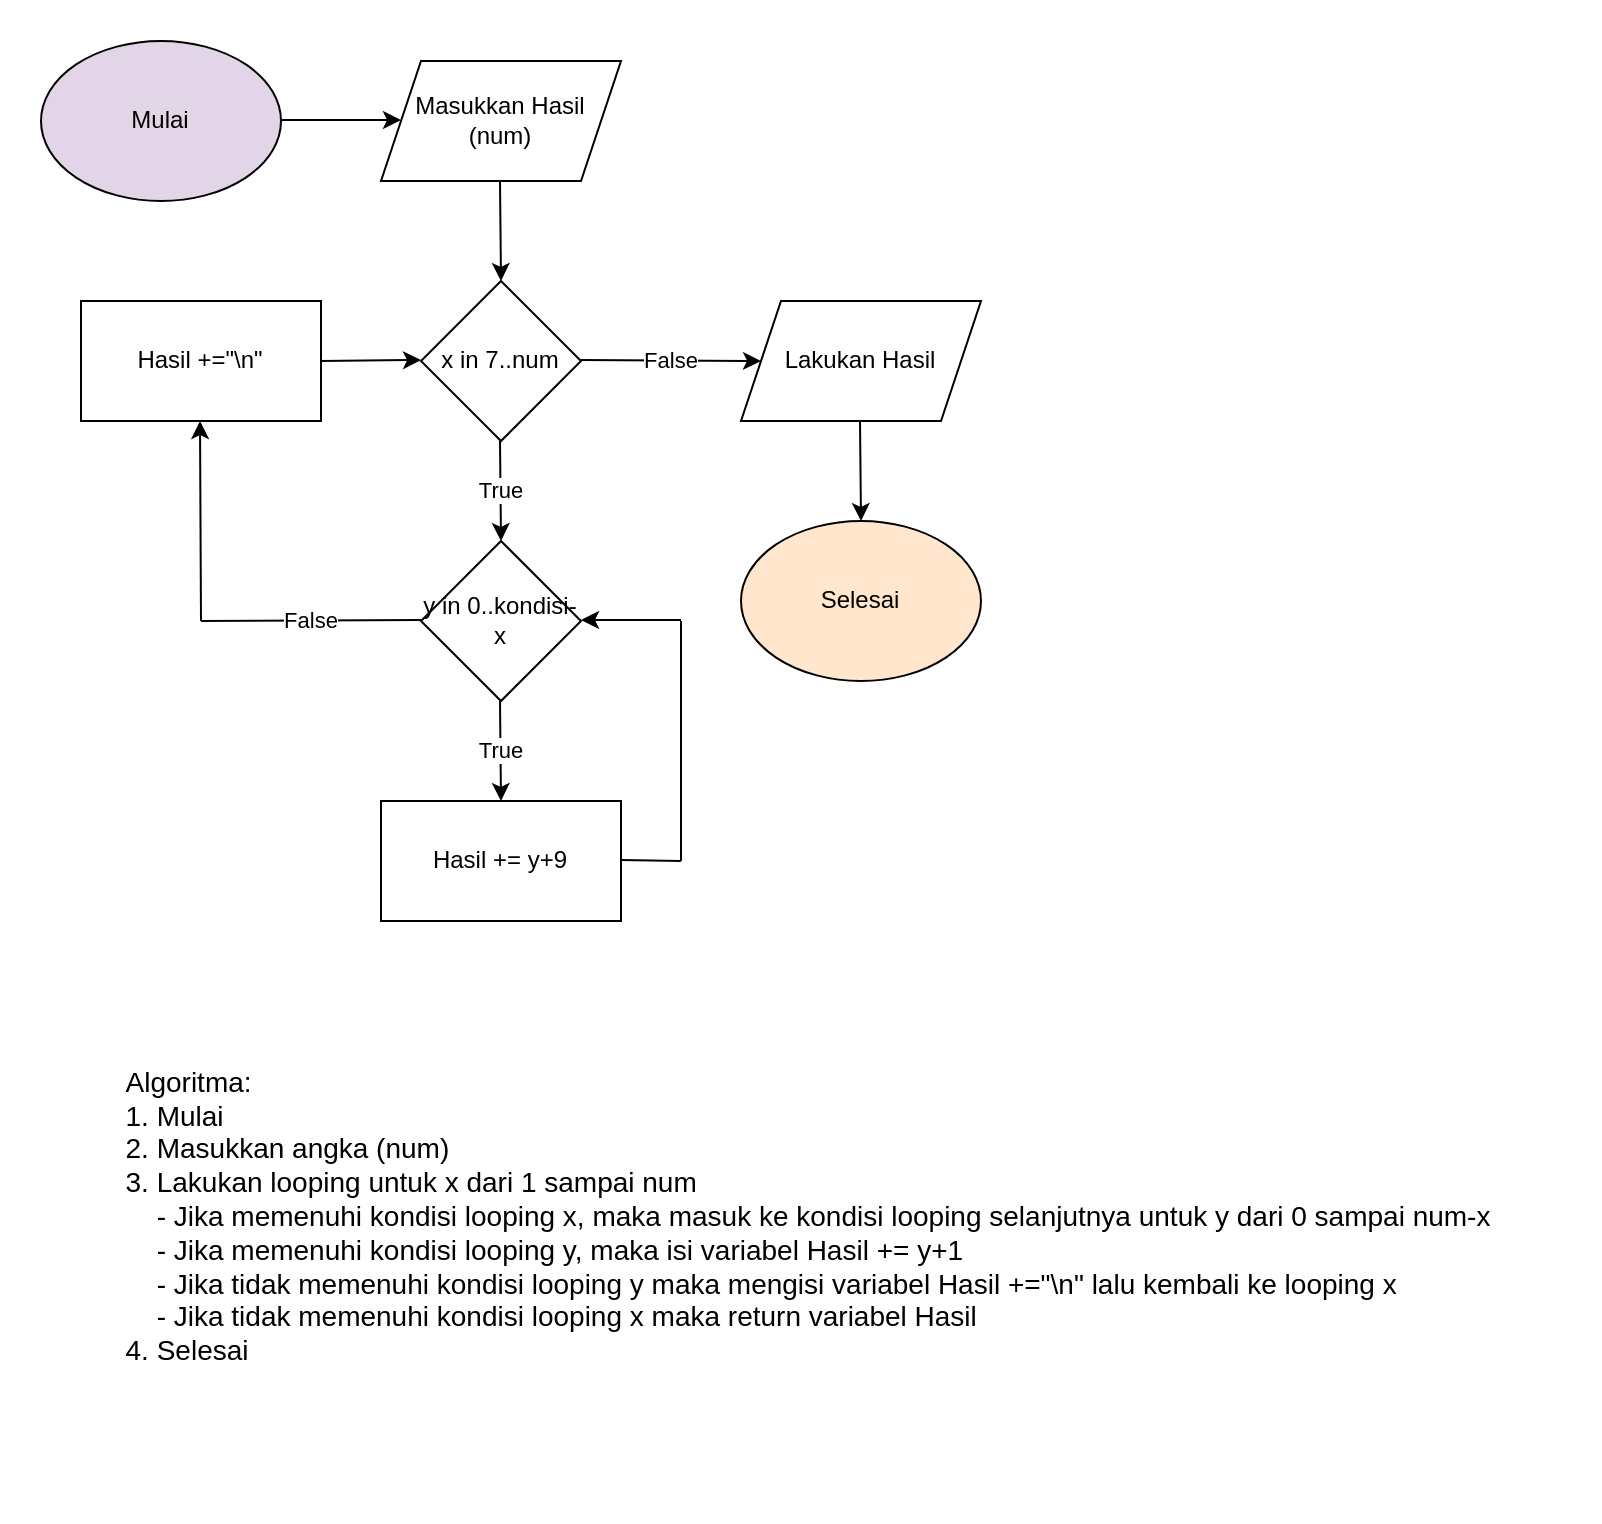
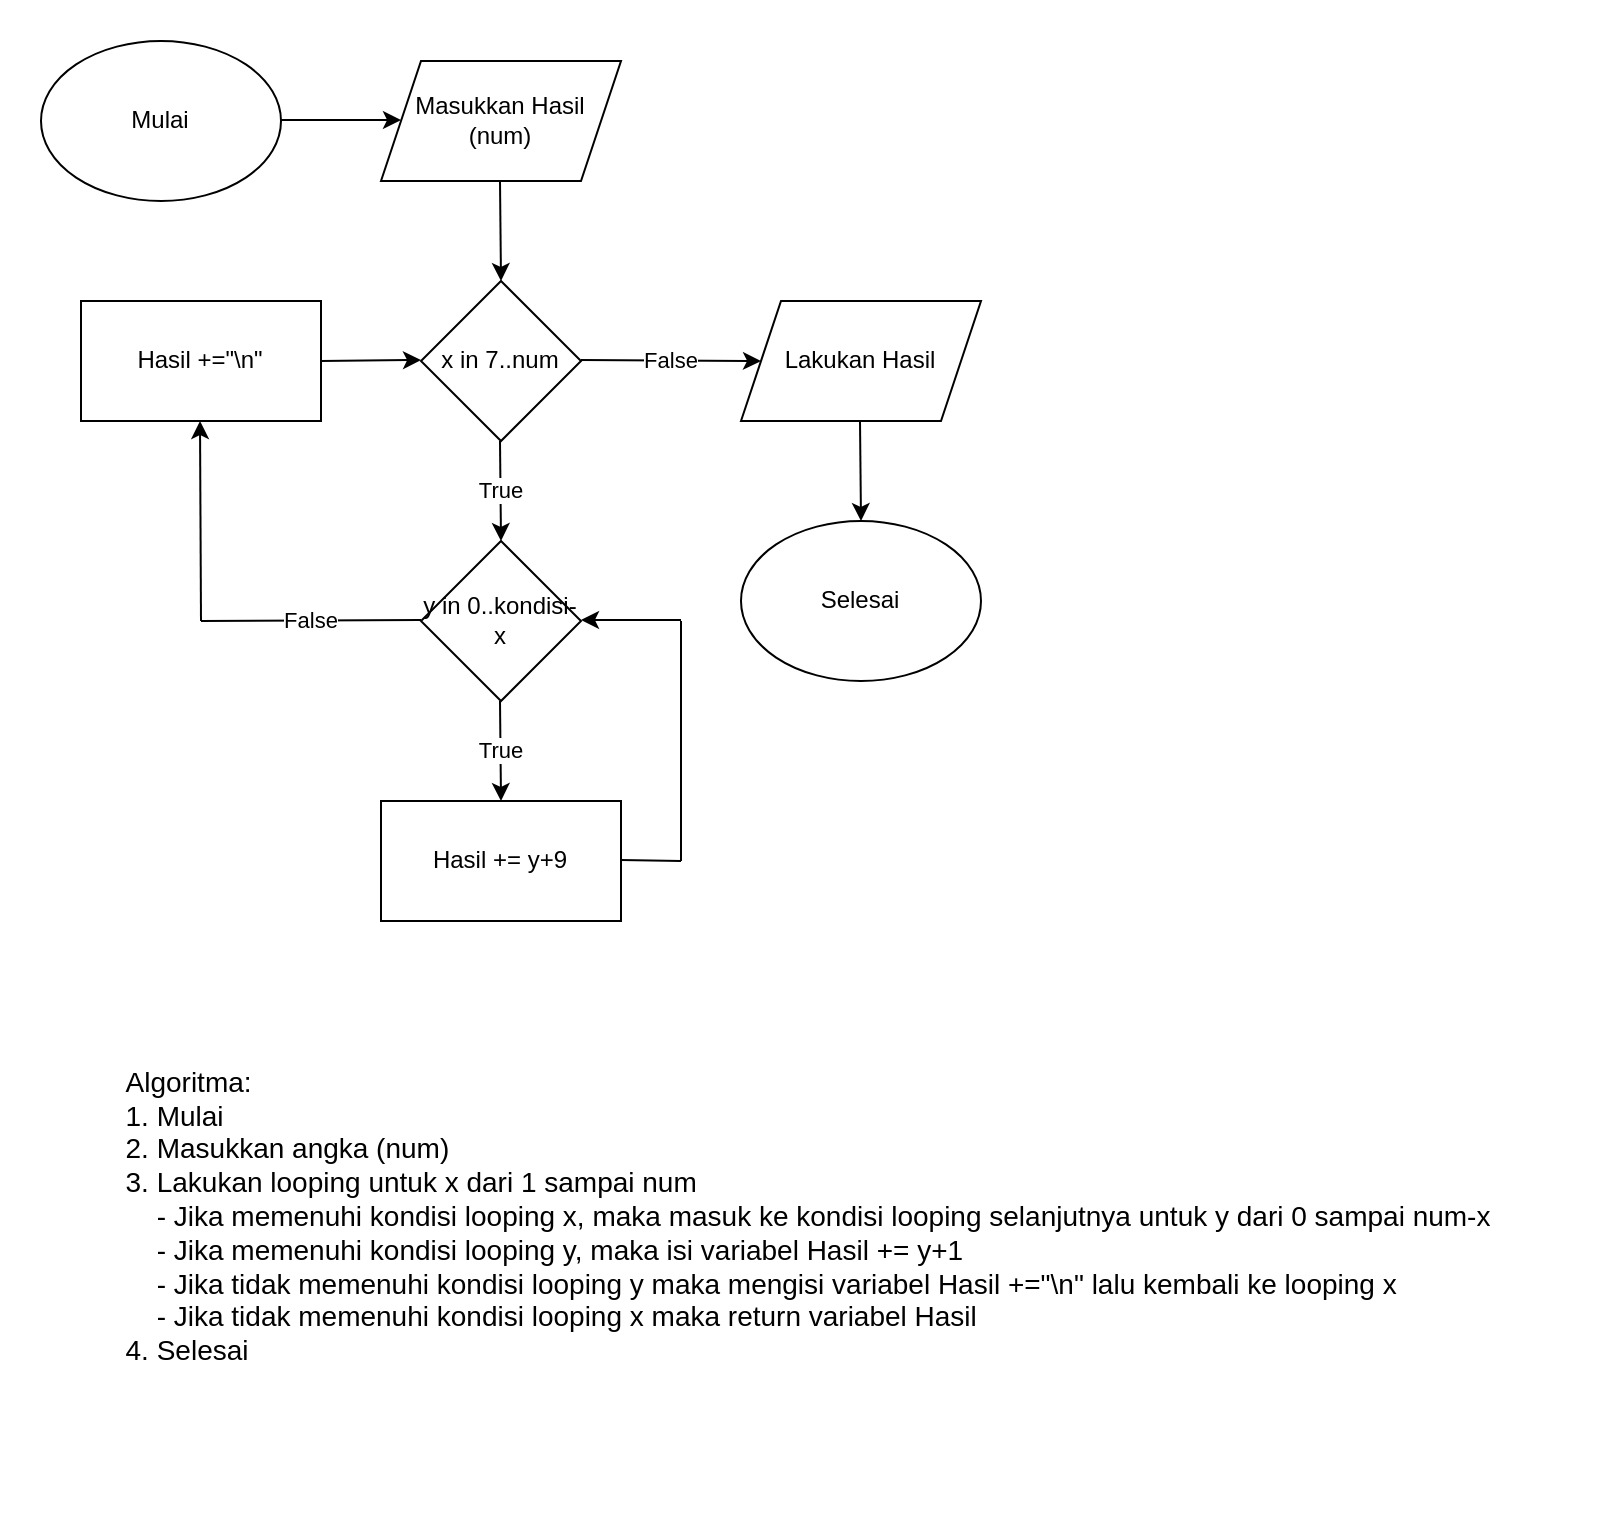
(161, 121) -> (161, 121)
(861, 601) -> (861, 601)
